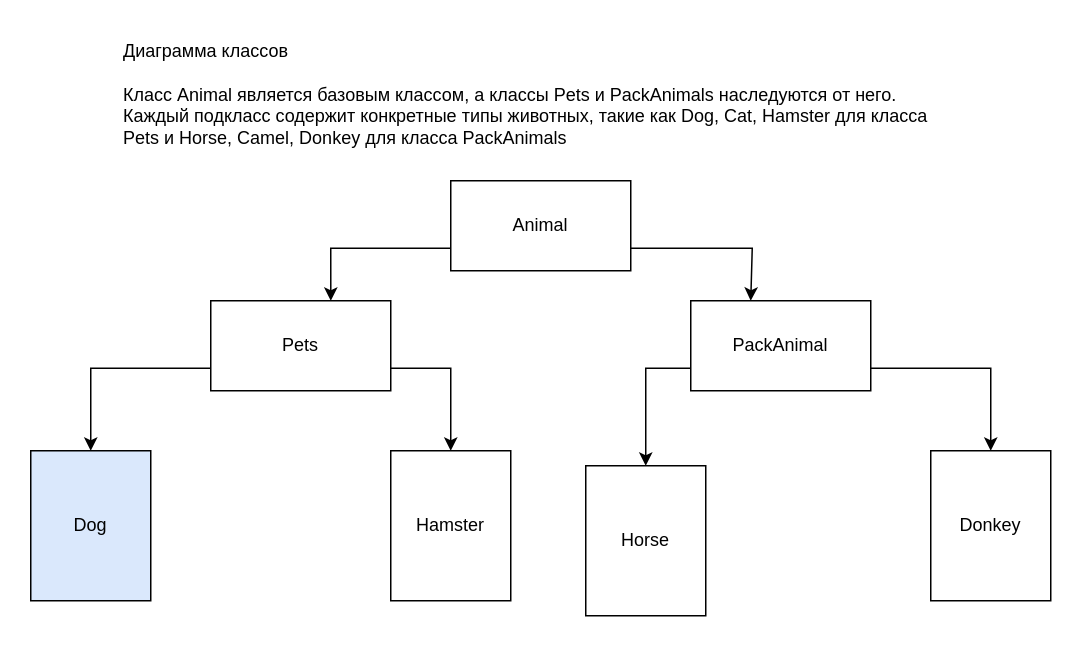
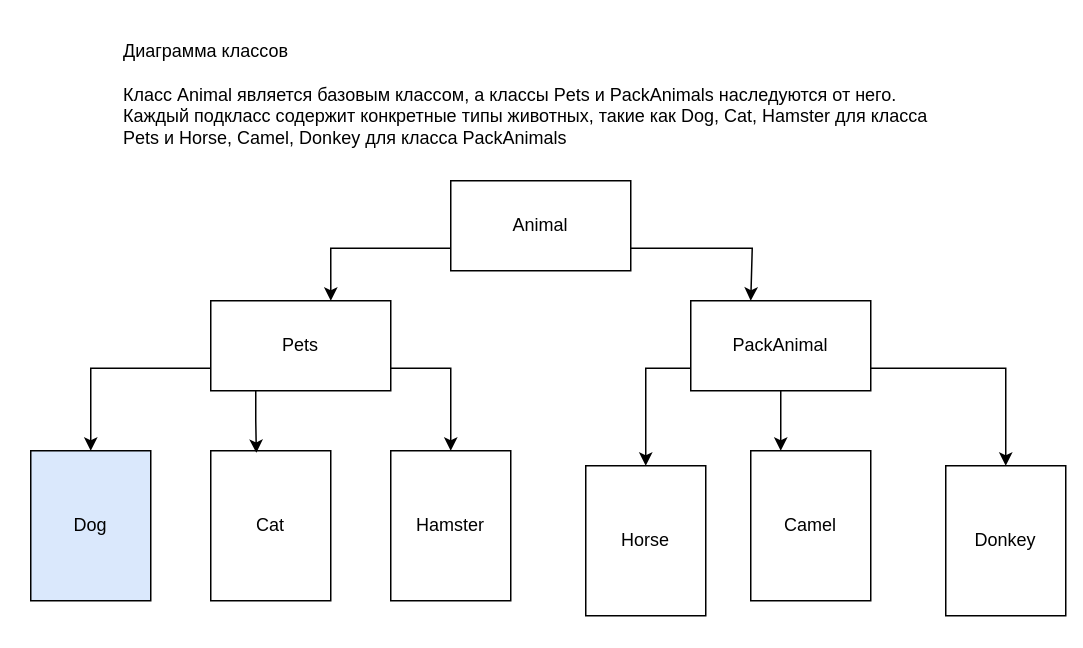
none -> (781, 416)
none -> (256, 417)
none -> (271, 526)
none -> (811, 526)
(991, 526) -> (1006, 541)
